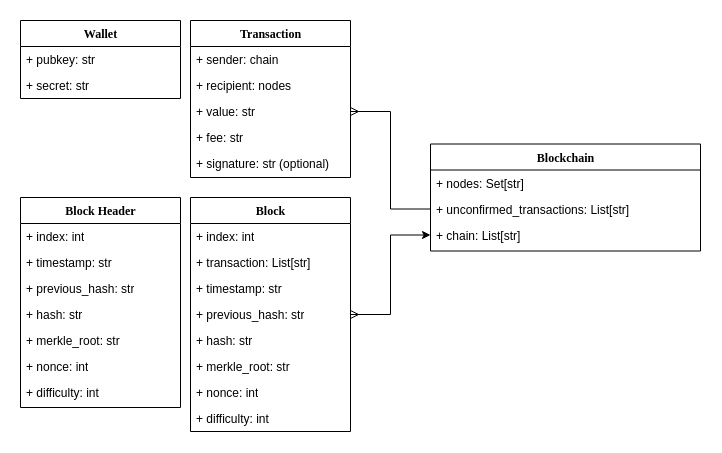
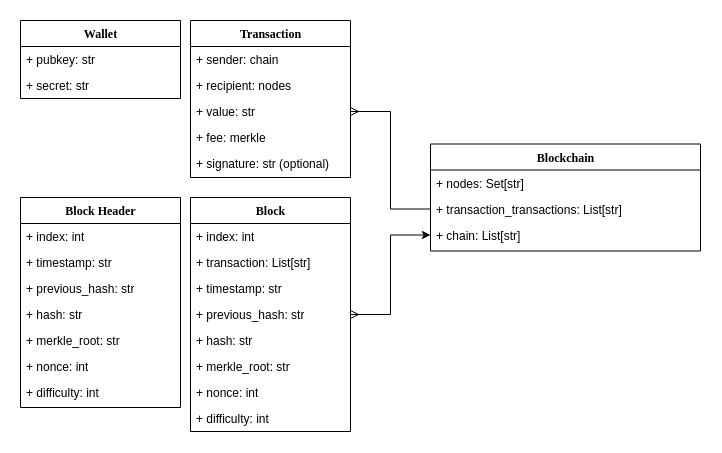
(225, 139) -> (234, 139)
(551, 211) -> (551, 211)
